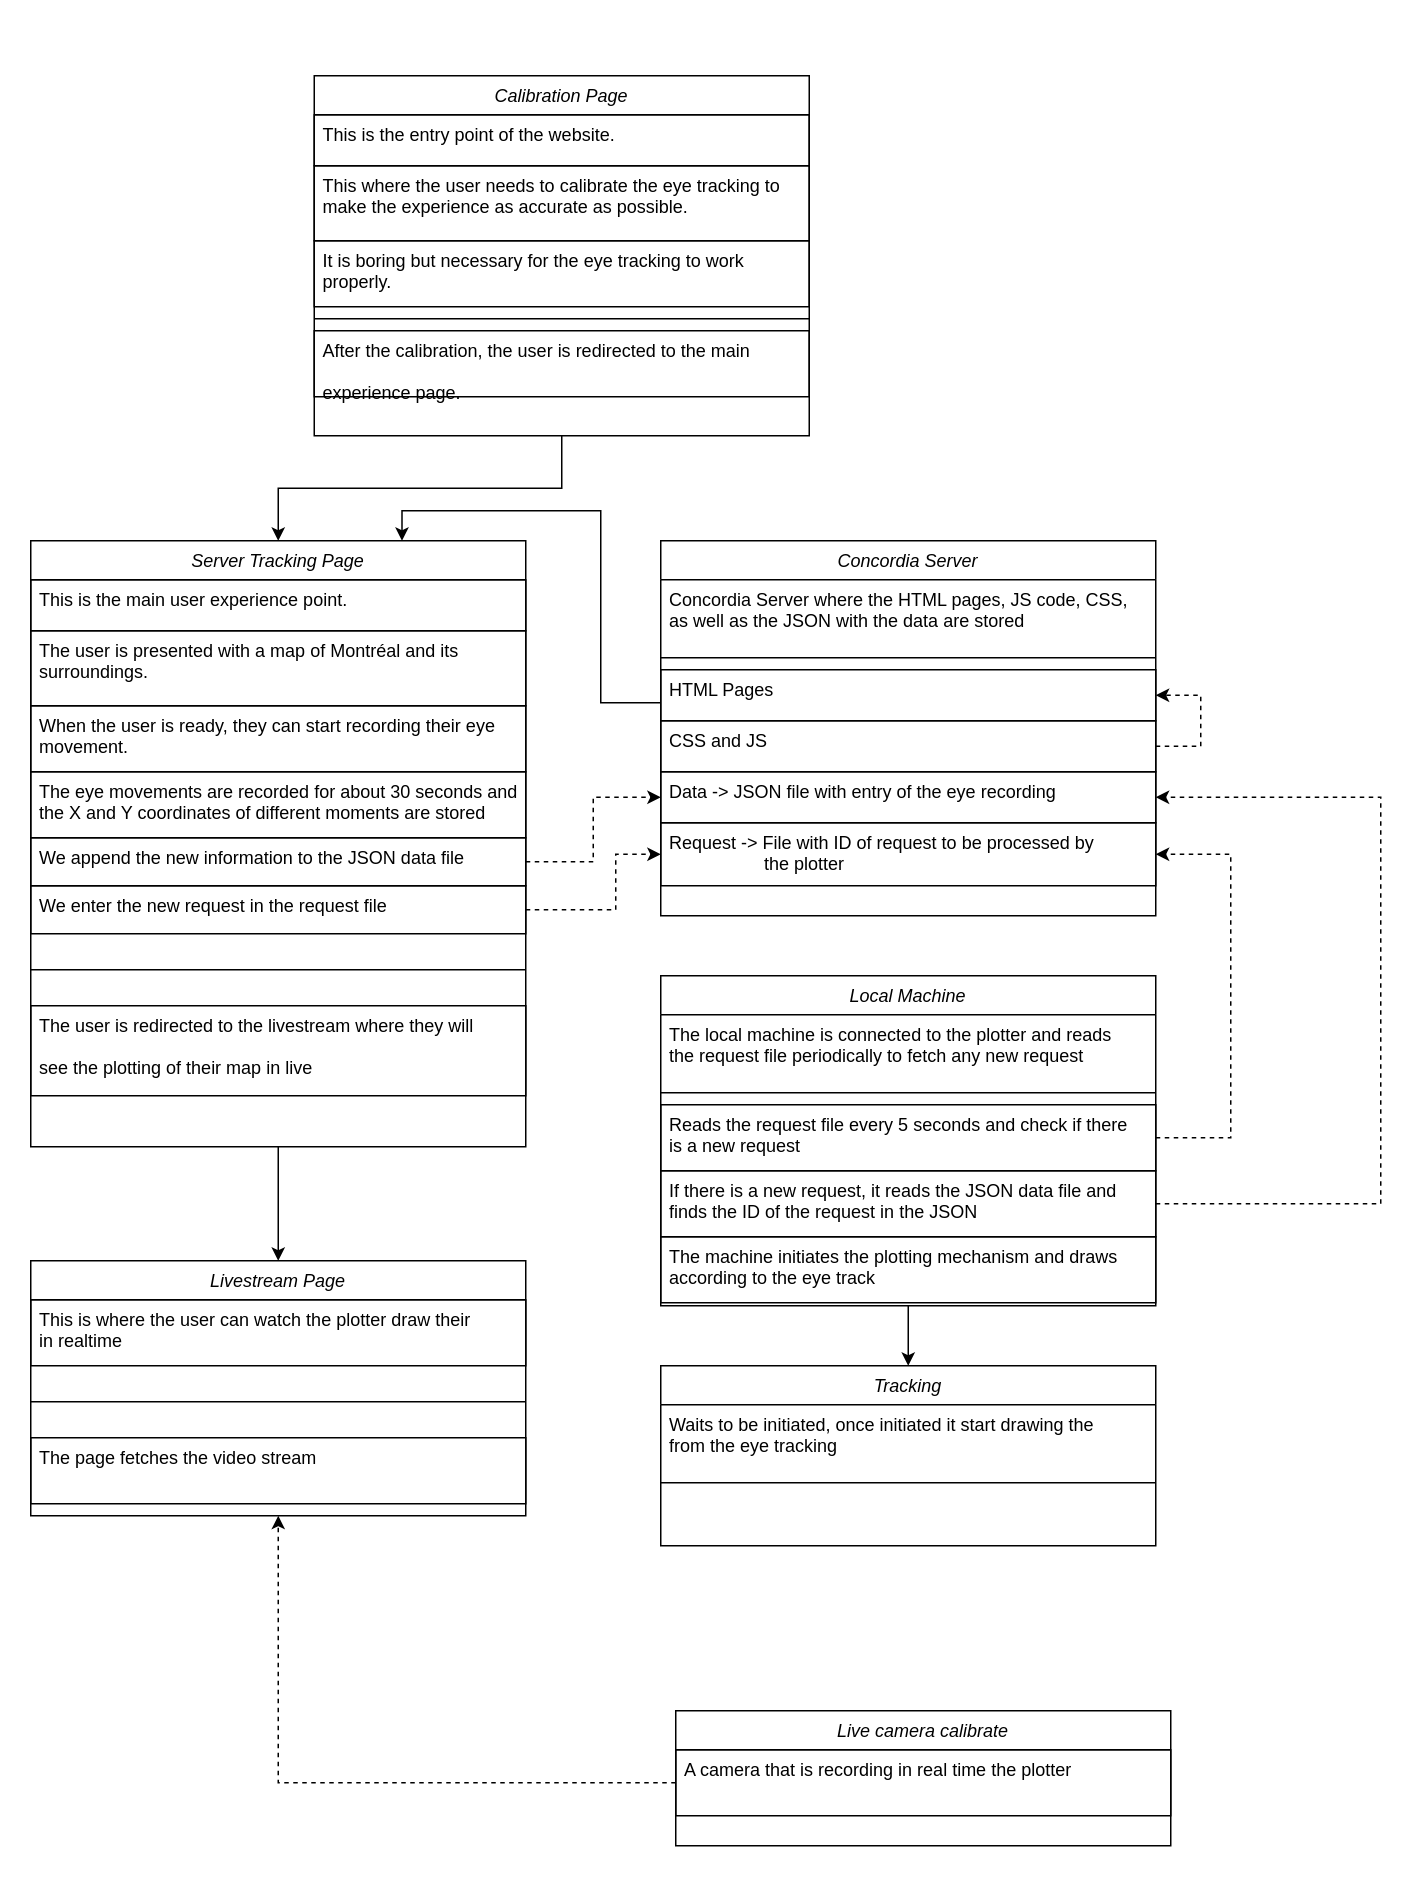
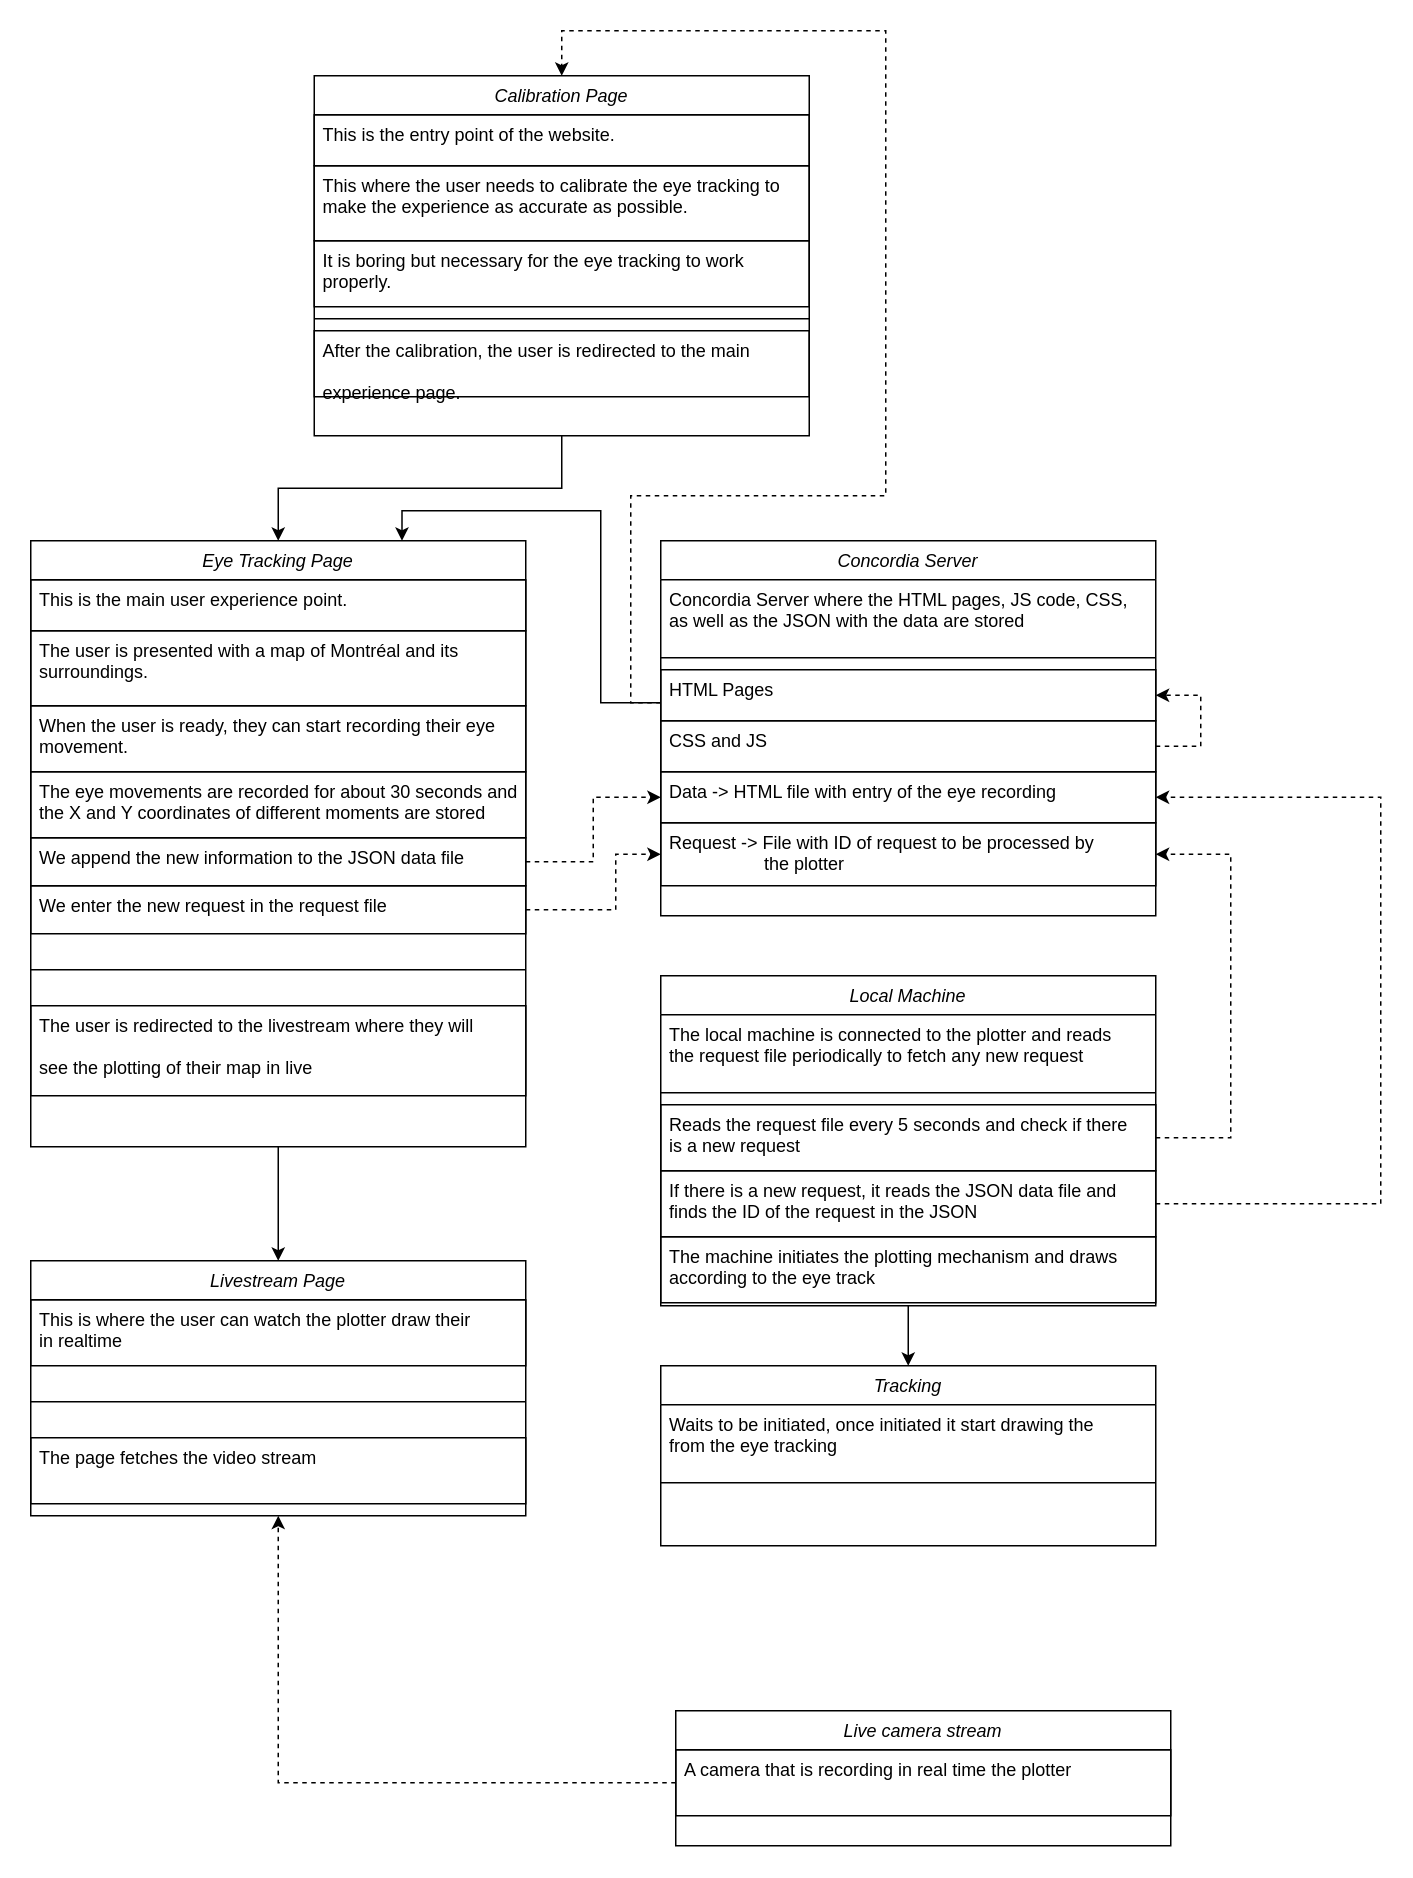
none -> (886, 313)
(278, 561) -> (278, 561)
(886, 792) -> (886, 792)
(923, 1731) -> (923, 1731)
